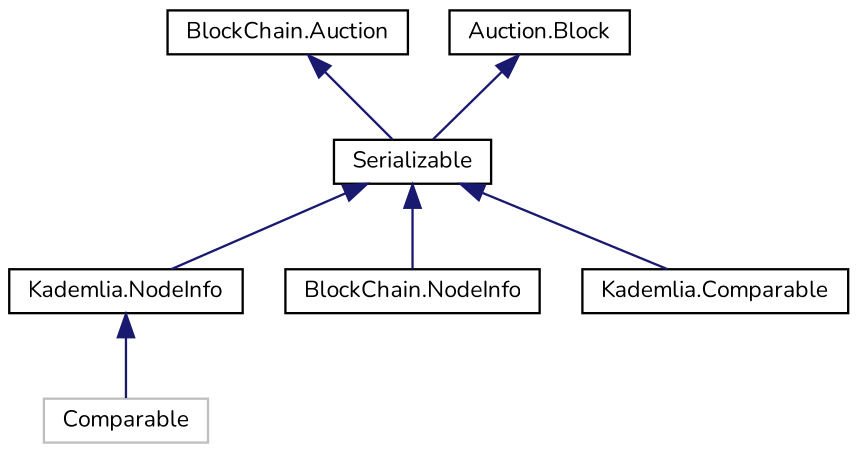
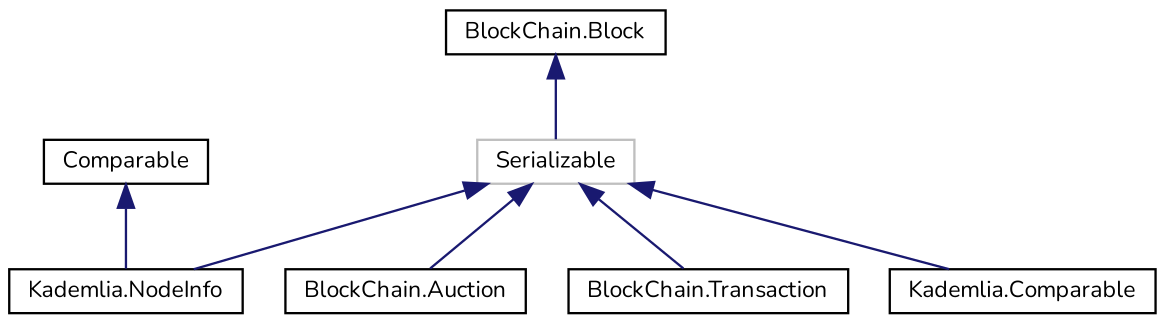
(540, 32) -> (556, 32)
(359, 105) -> (472, 234)
(413, 162) -> (556, 162)
(413, 291) -> (708, 291)
(126, 368) -> (126, 239)
(126, 421) -> (126, 162)
